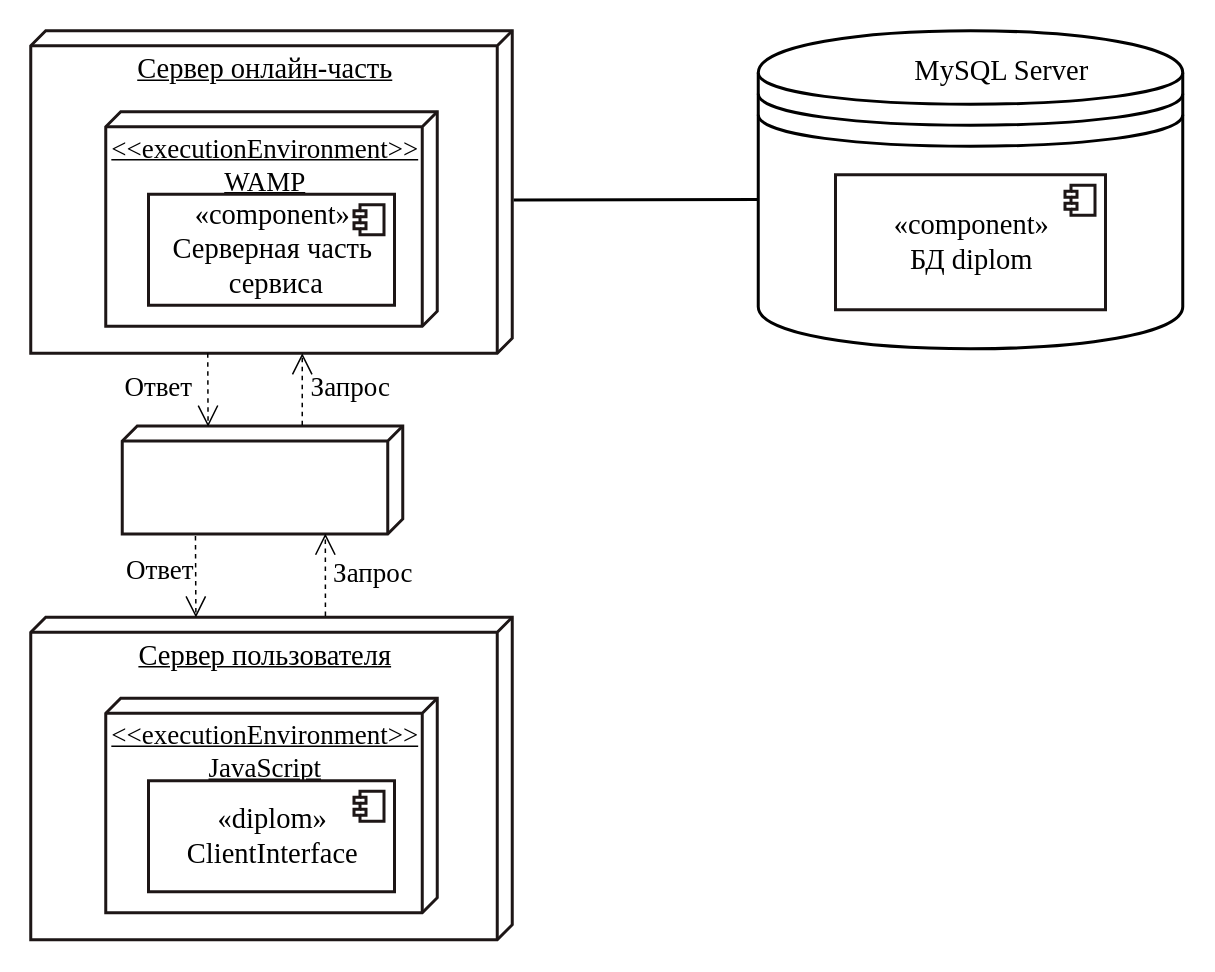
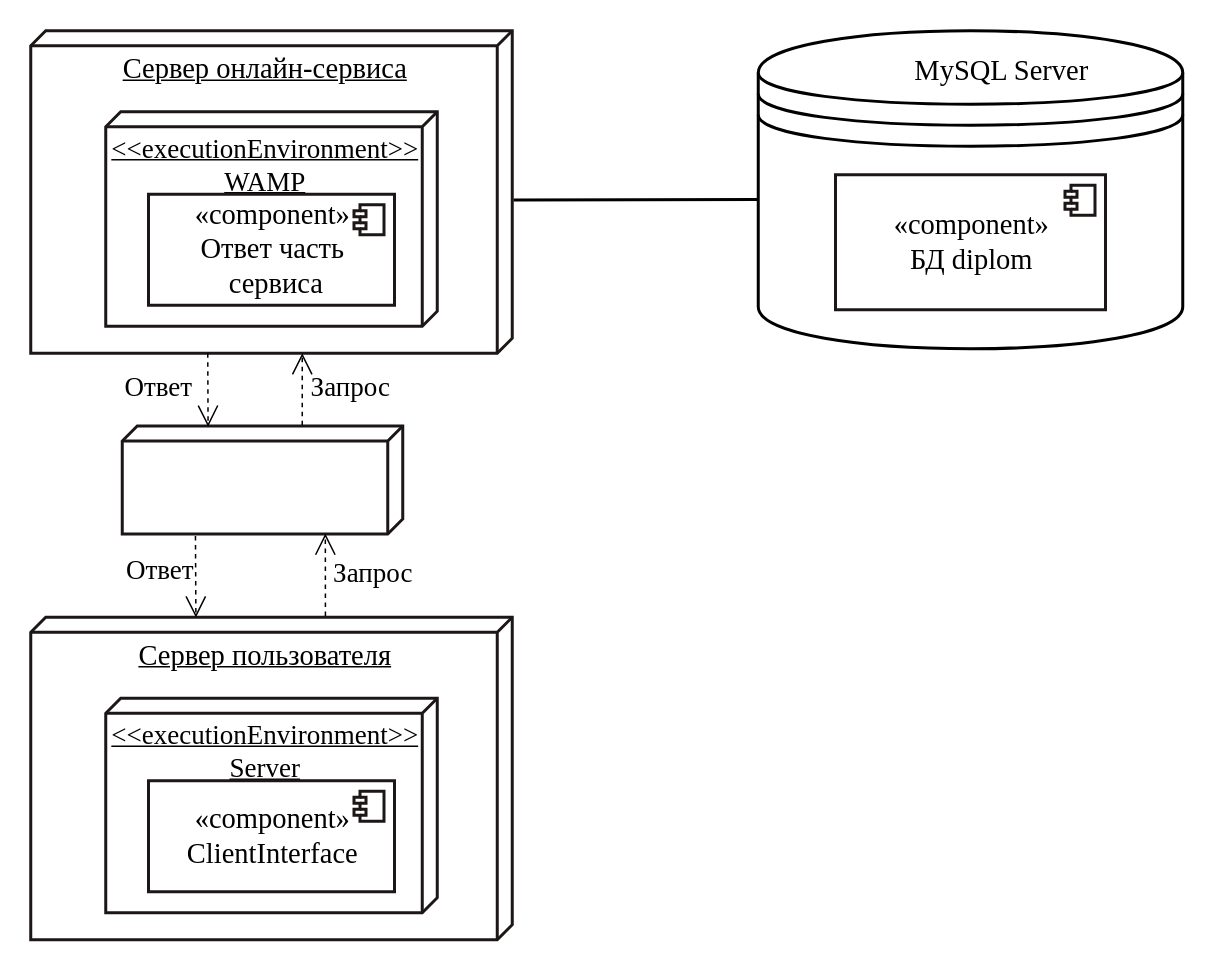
(266, 66) -> (266, 66)
(273, 250) -> (273, 250)
(266, 746) -> (266, 746)
(273, 836) -> (273, 836)
